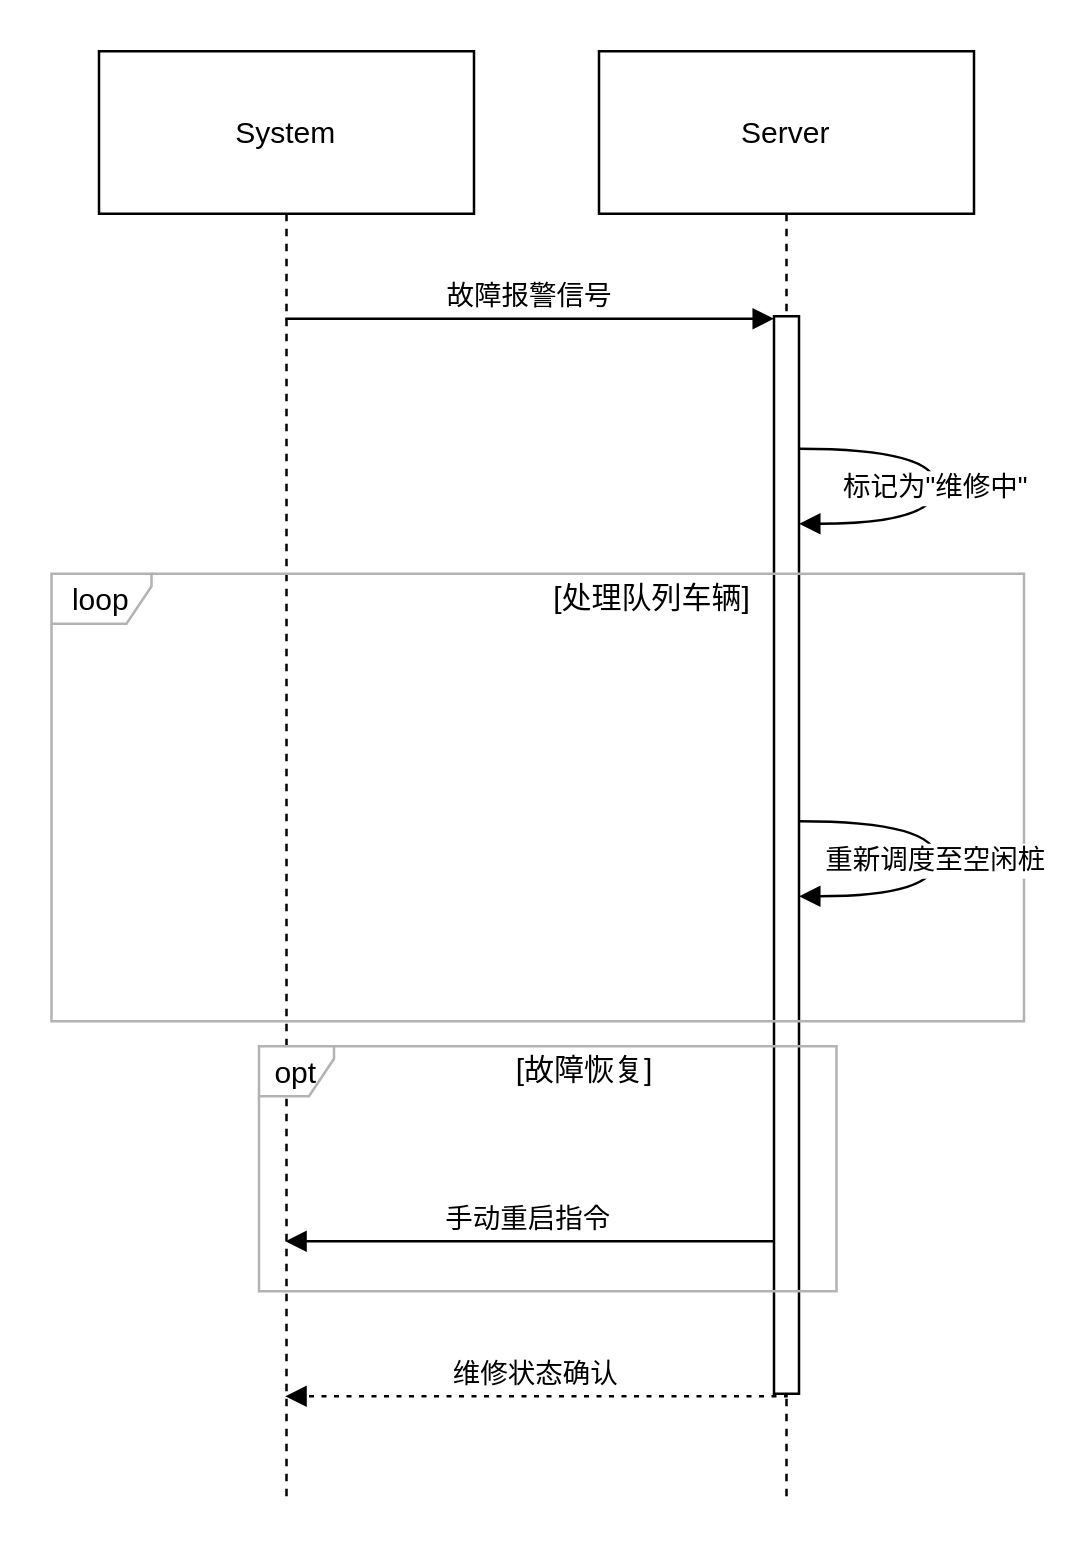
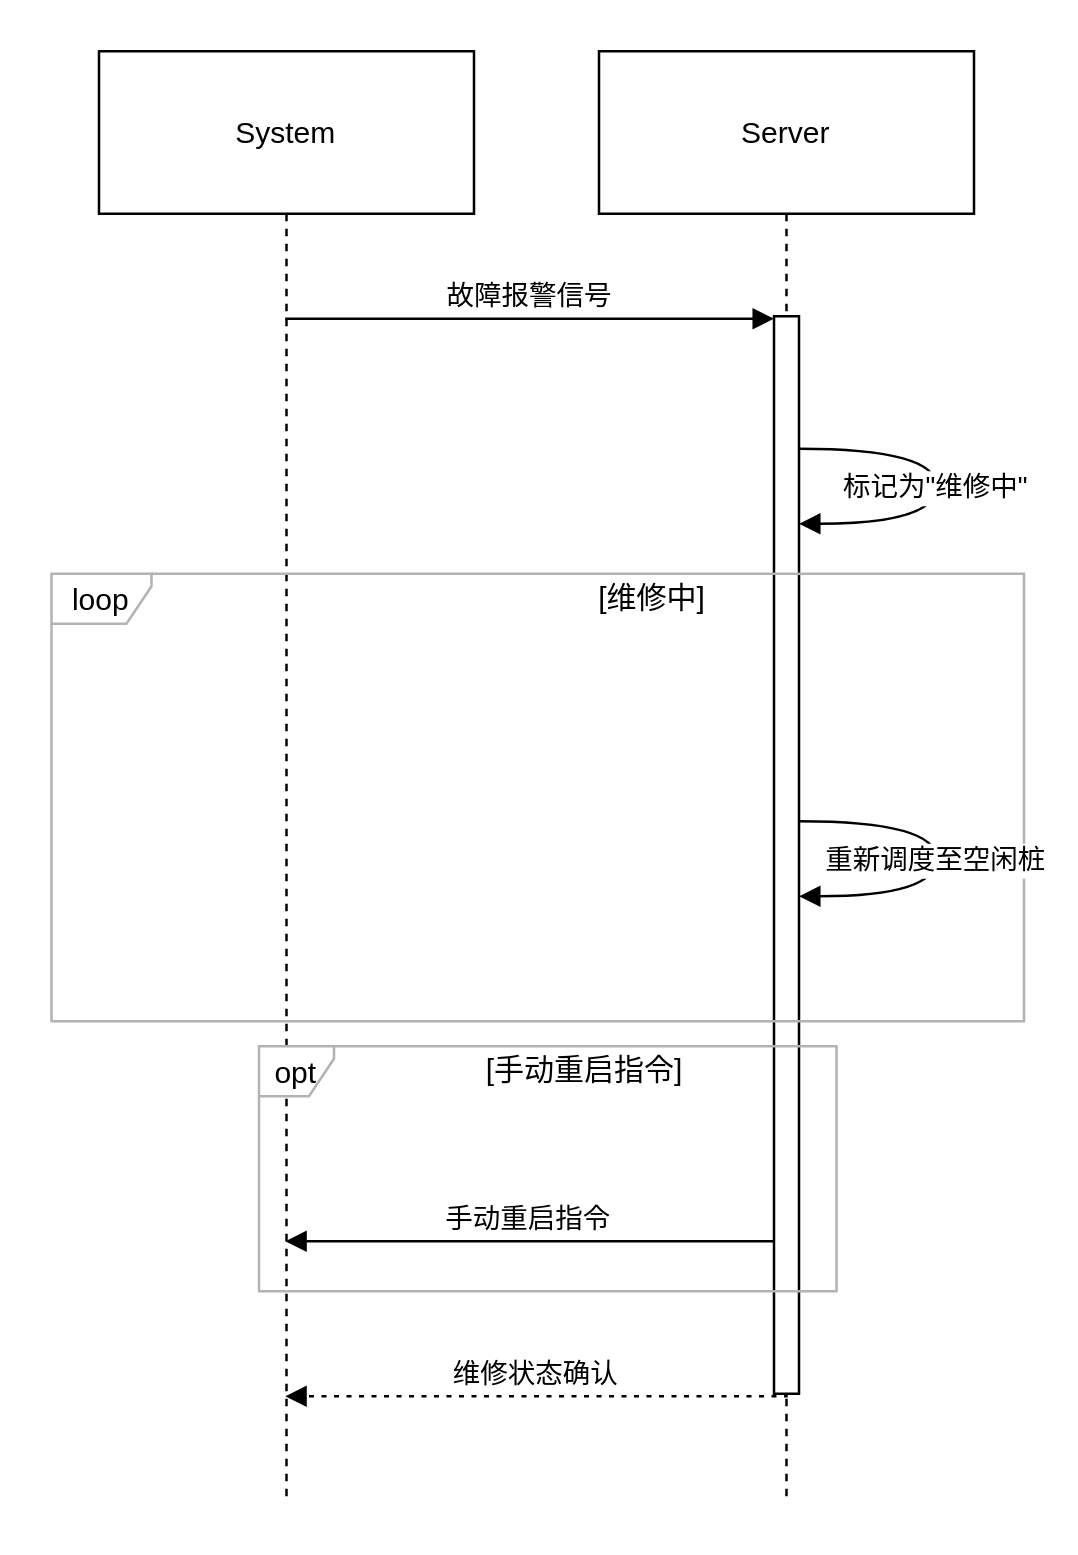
(653, 599) -> (653, 599)
(585, 1071) -> (585, 1071)
